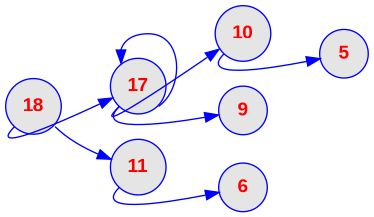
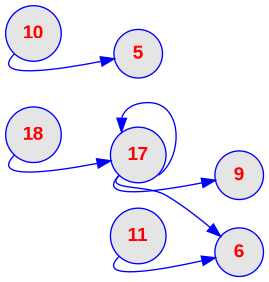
(156, 92) -> (169, 197)
(75, 142) -> none
